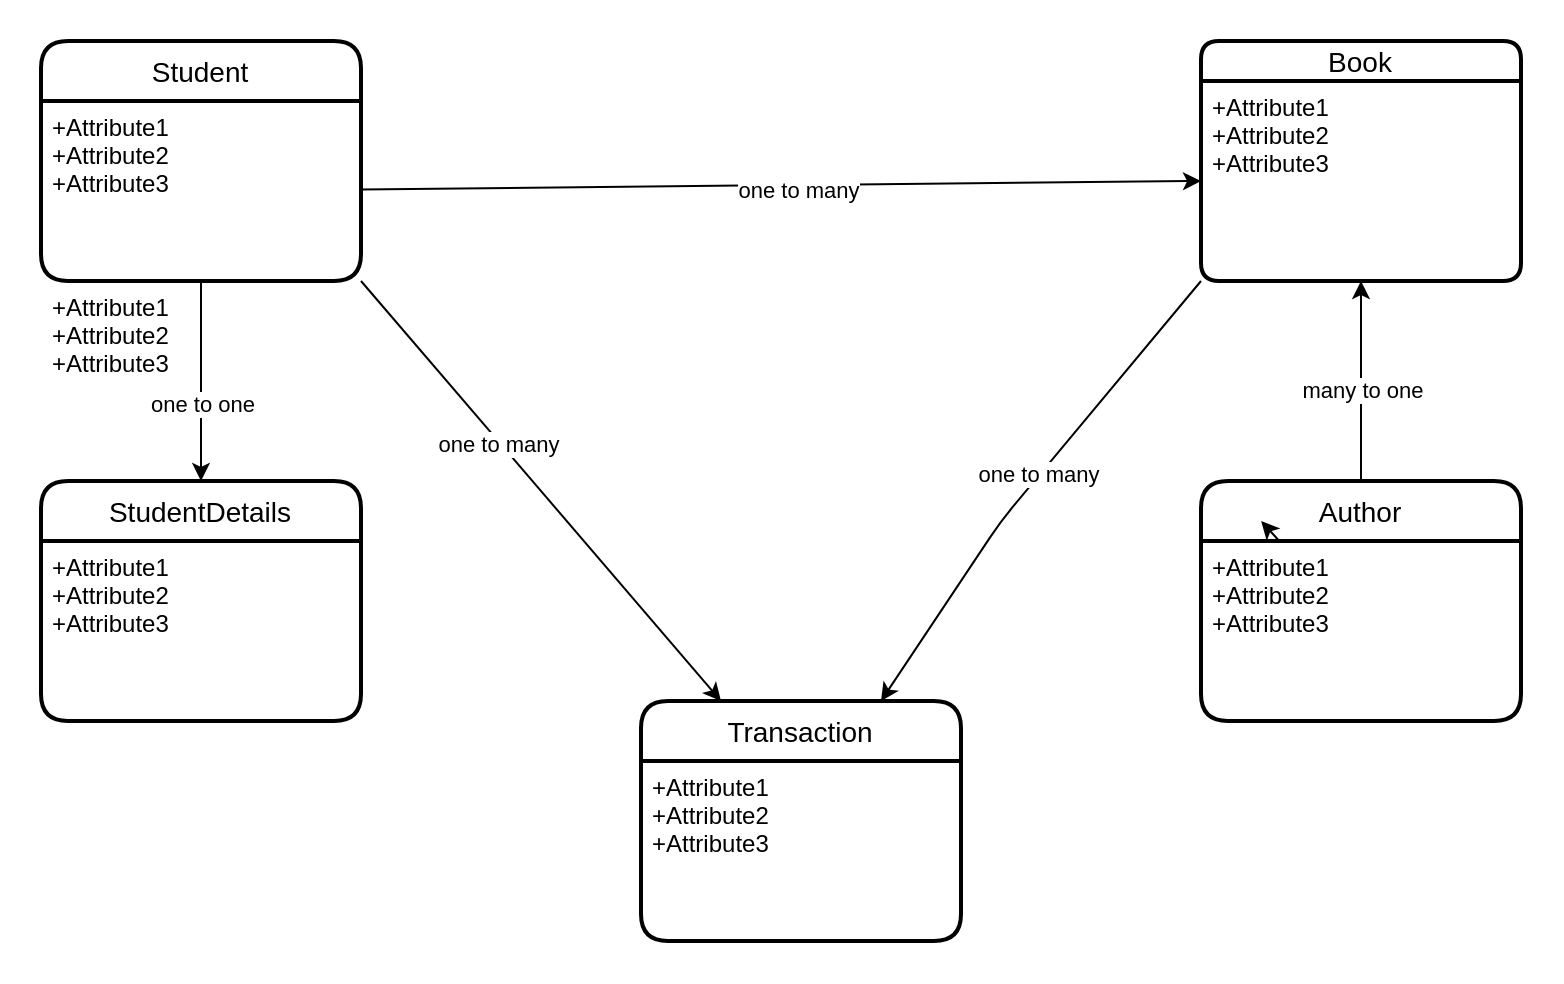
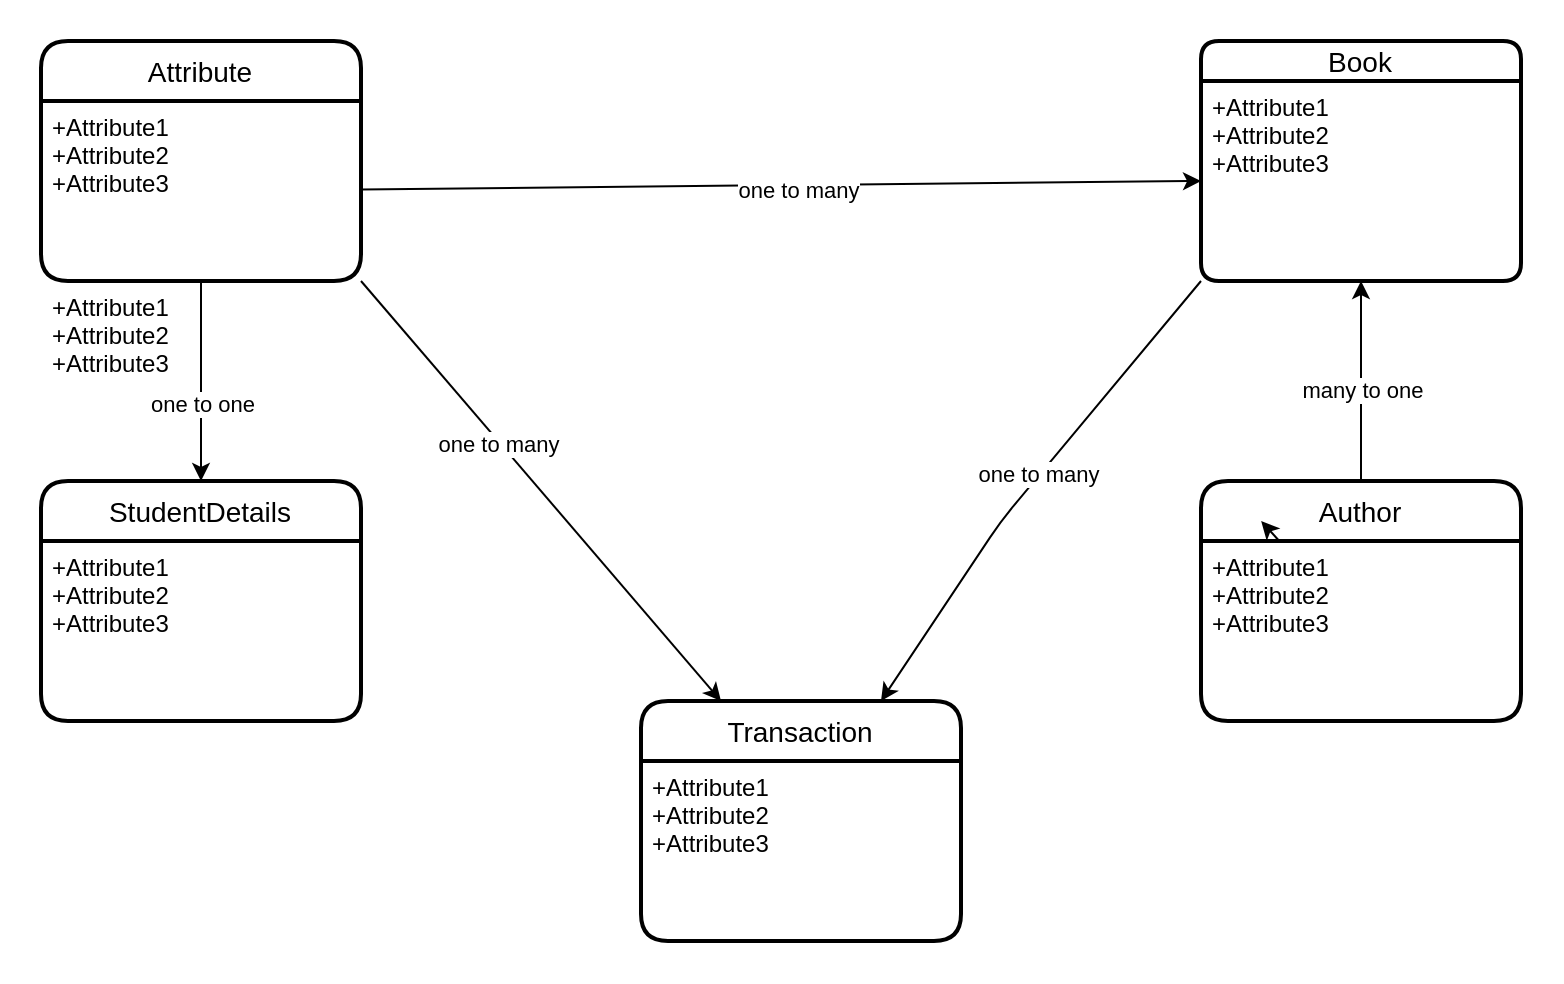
(200, 73) -> (200, 73)
